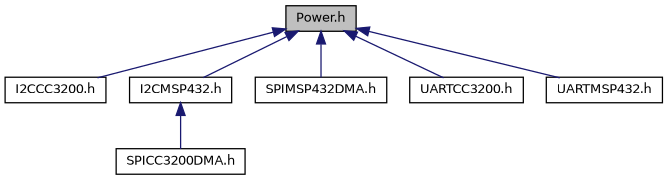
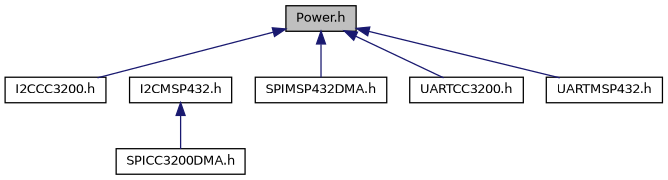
(245, 57) -> none
